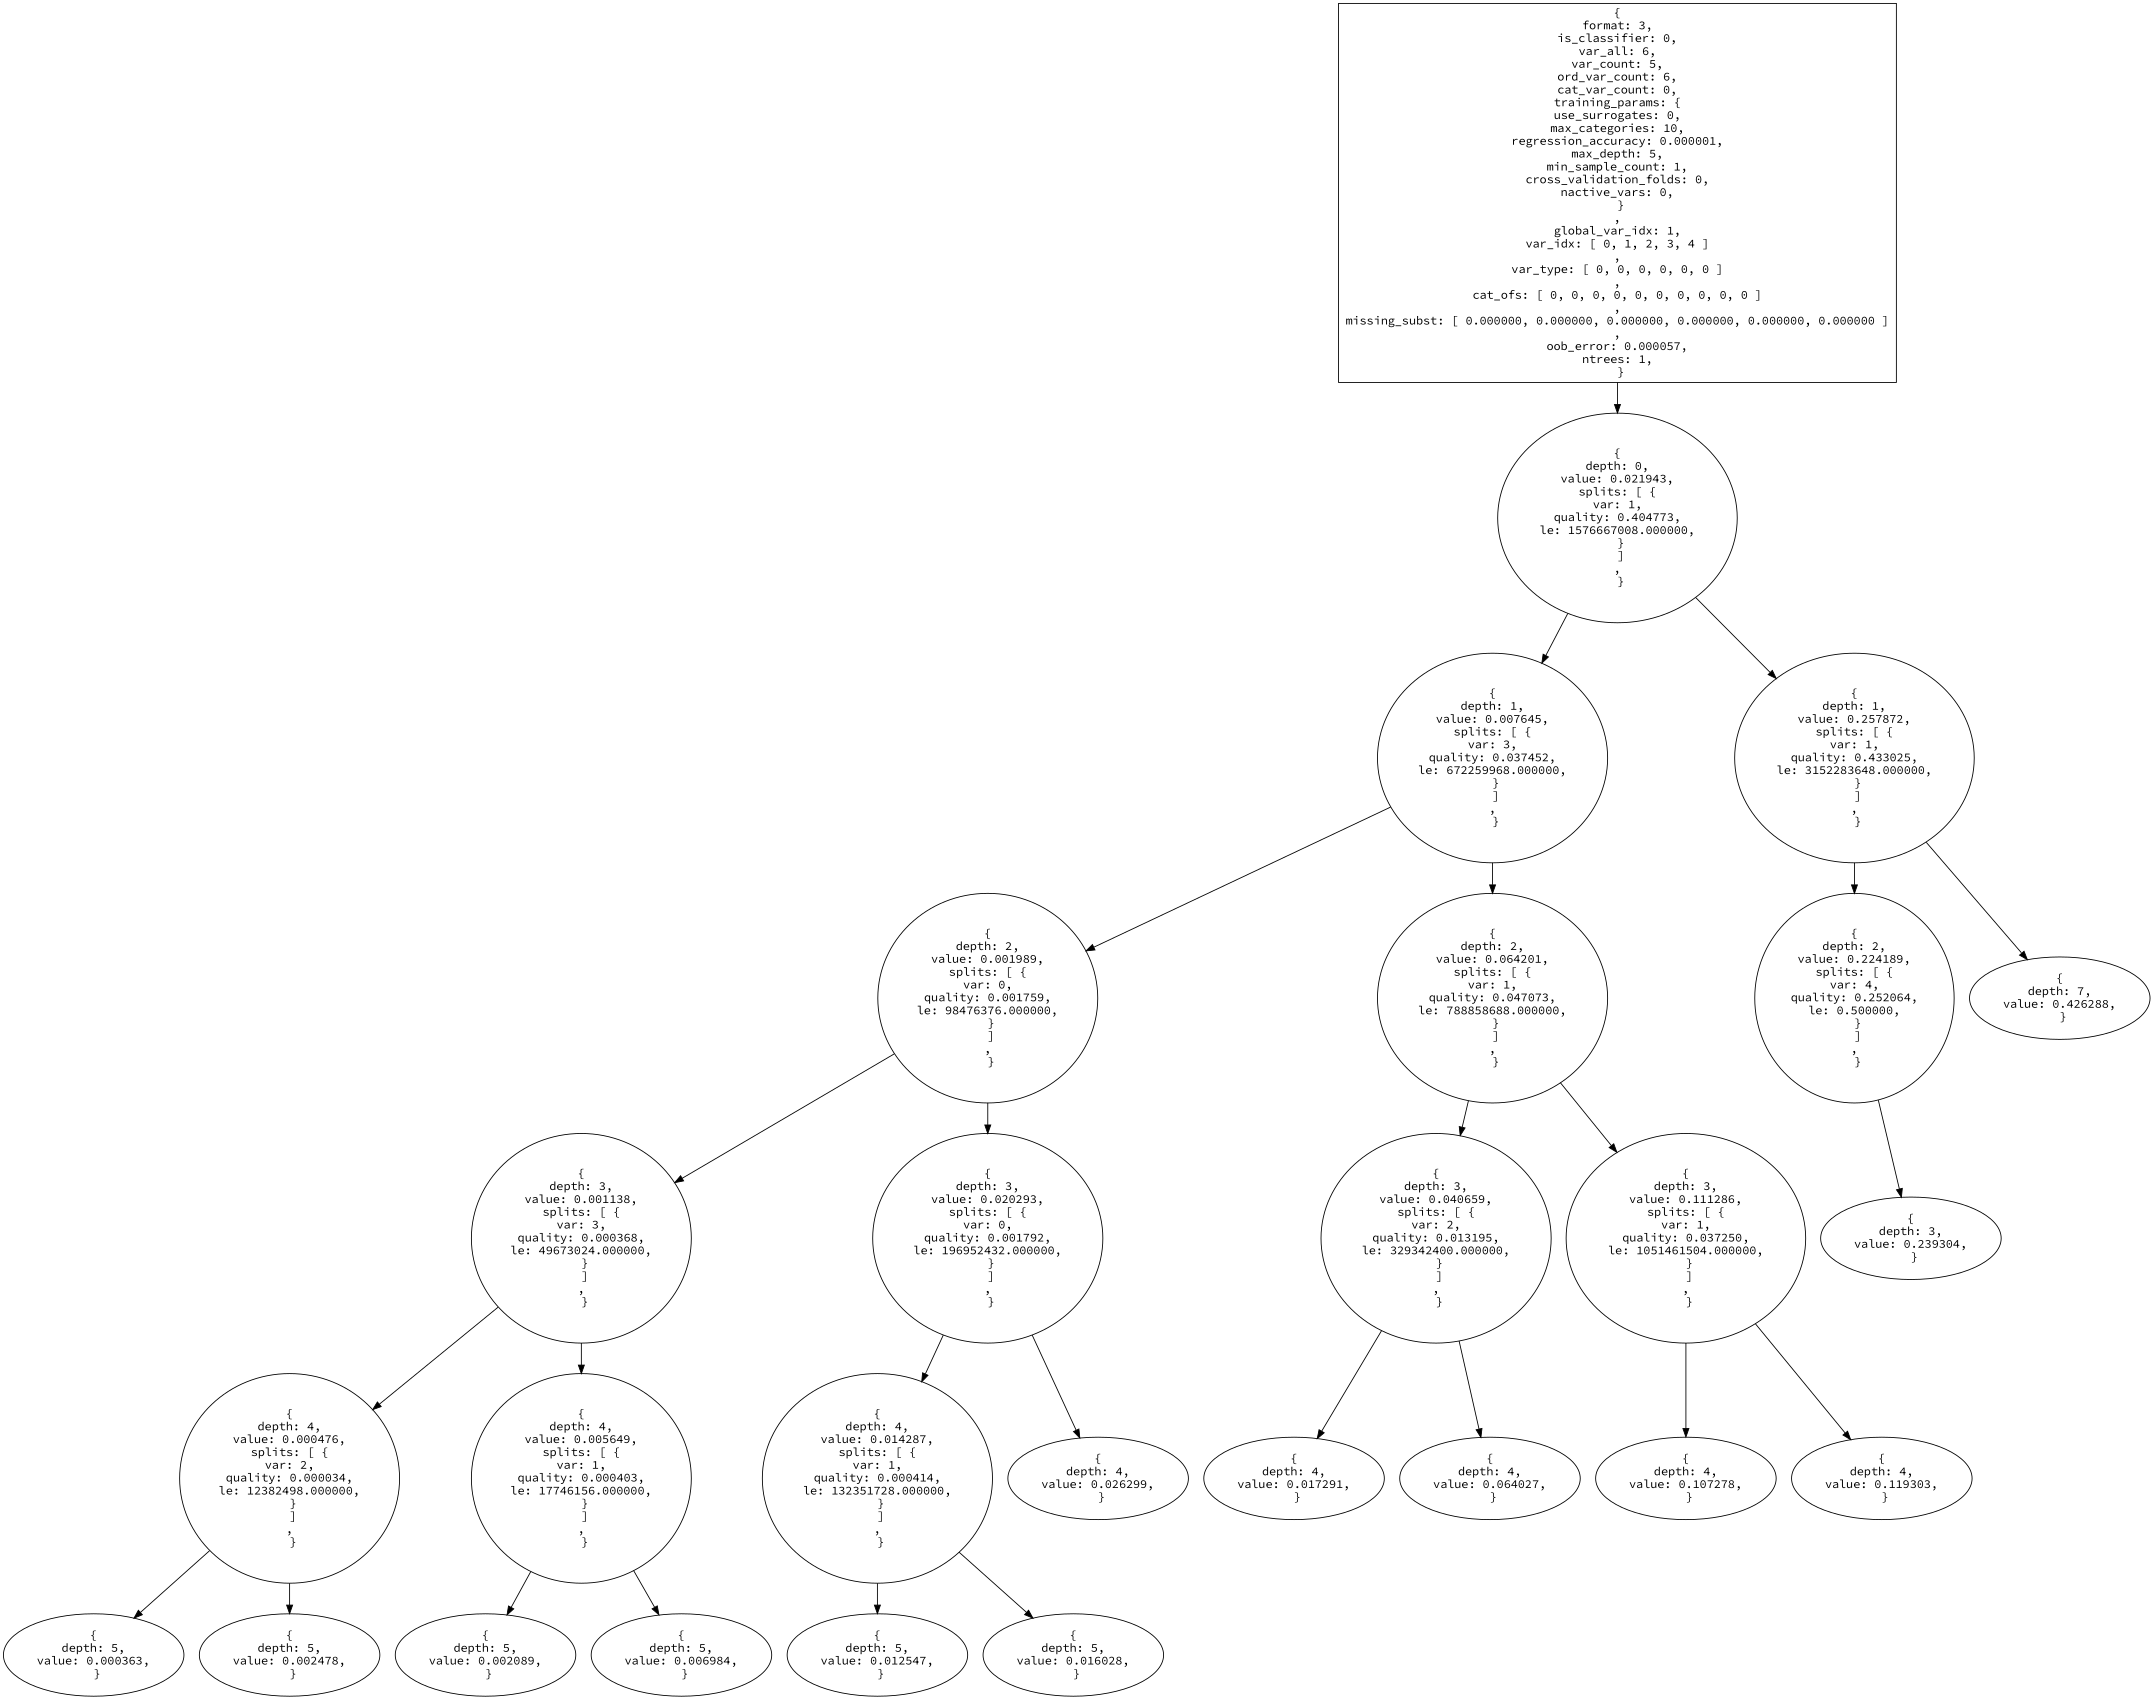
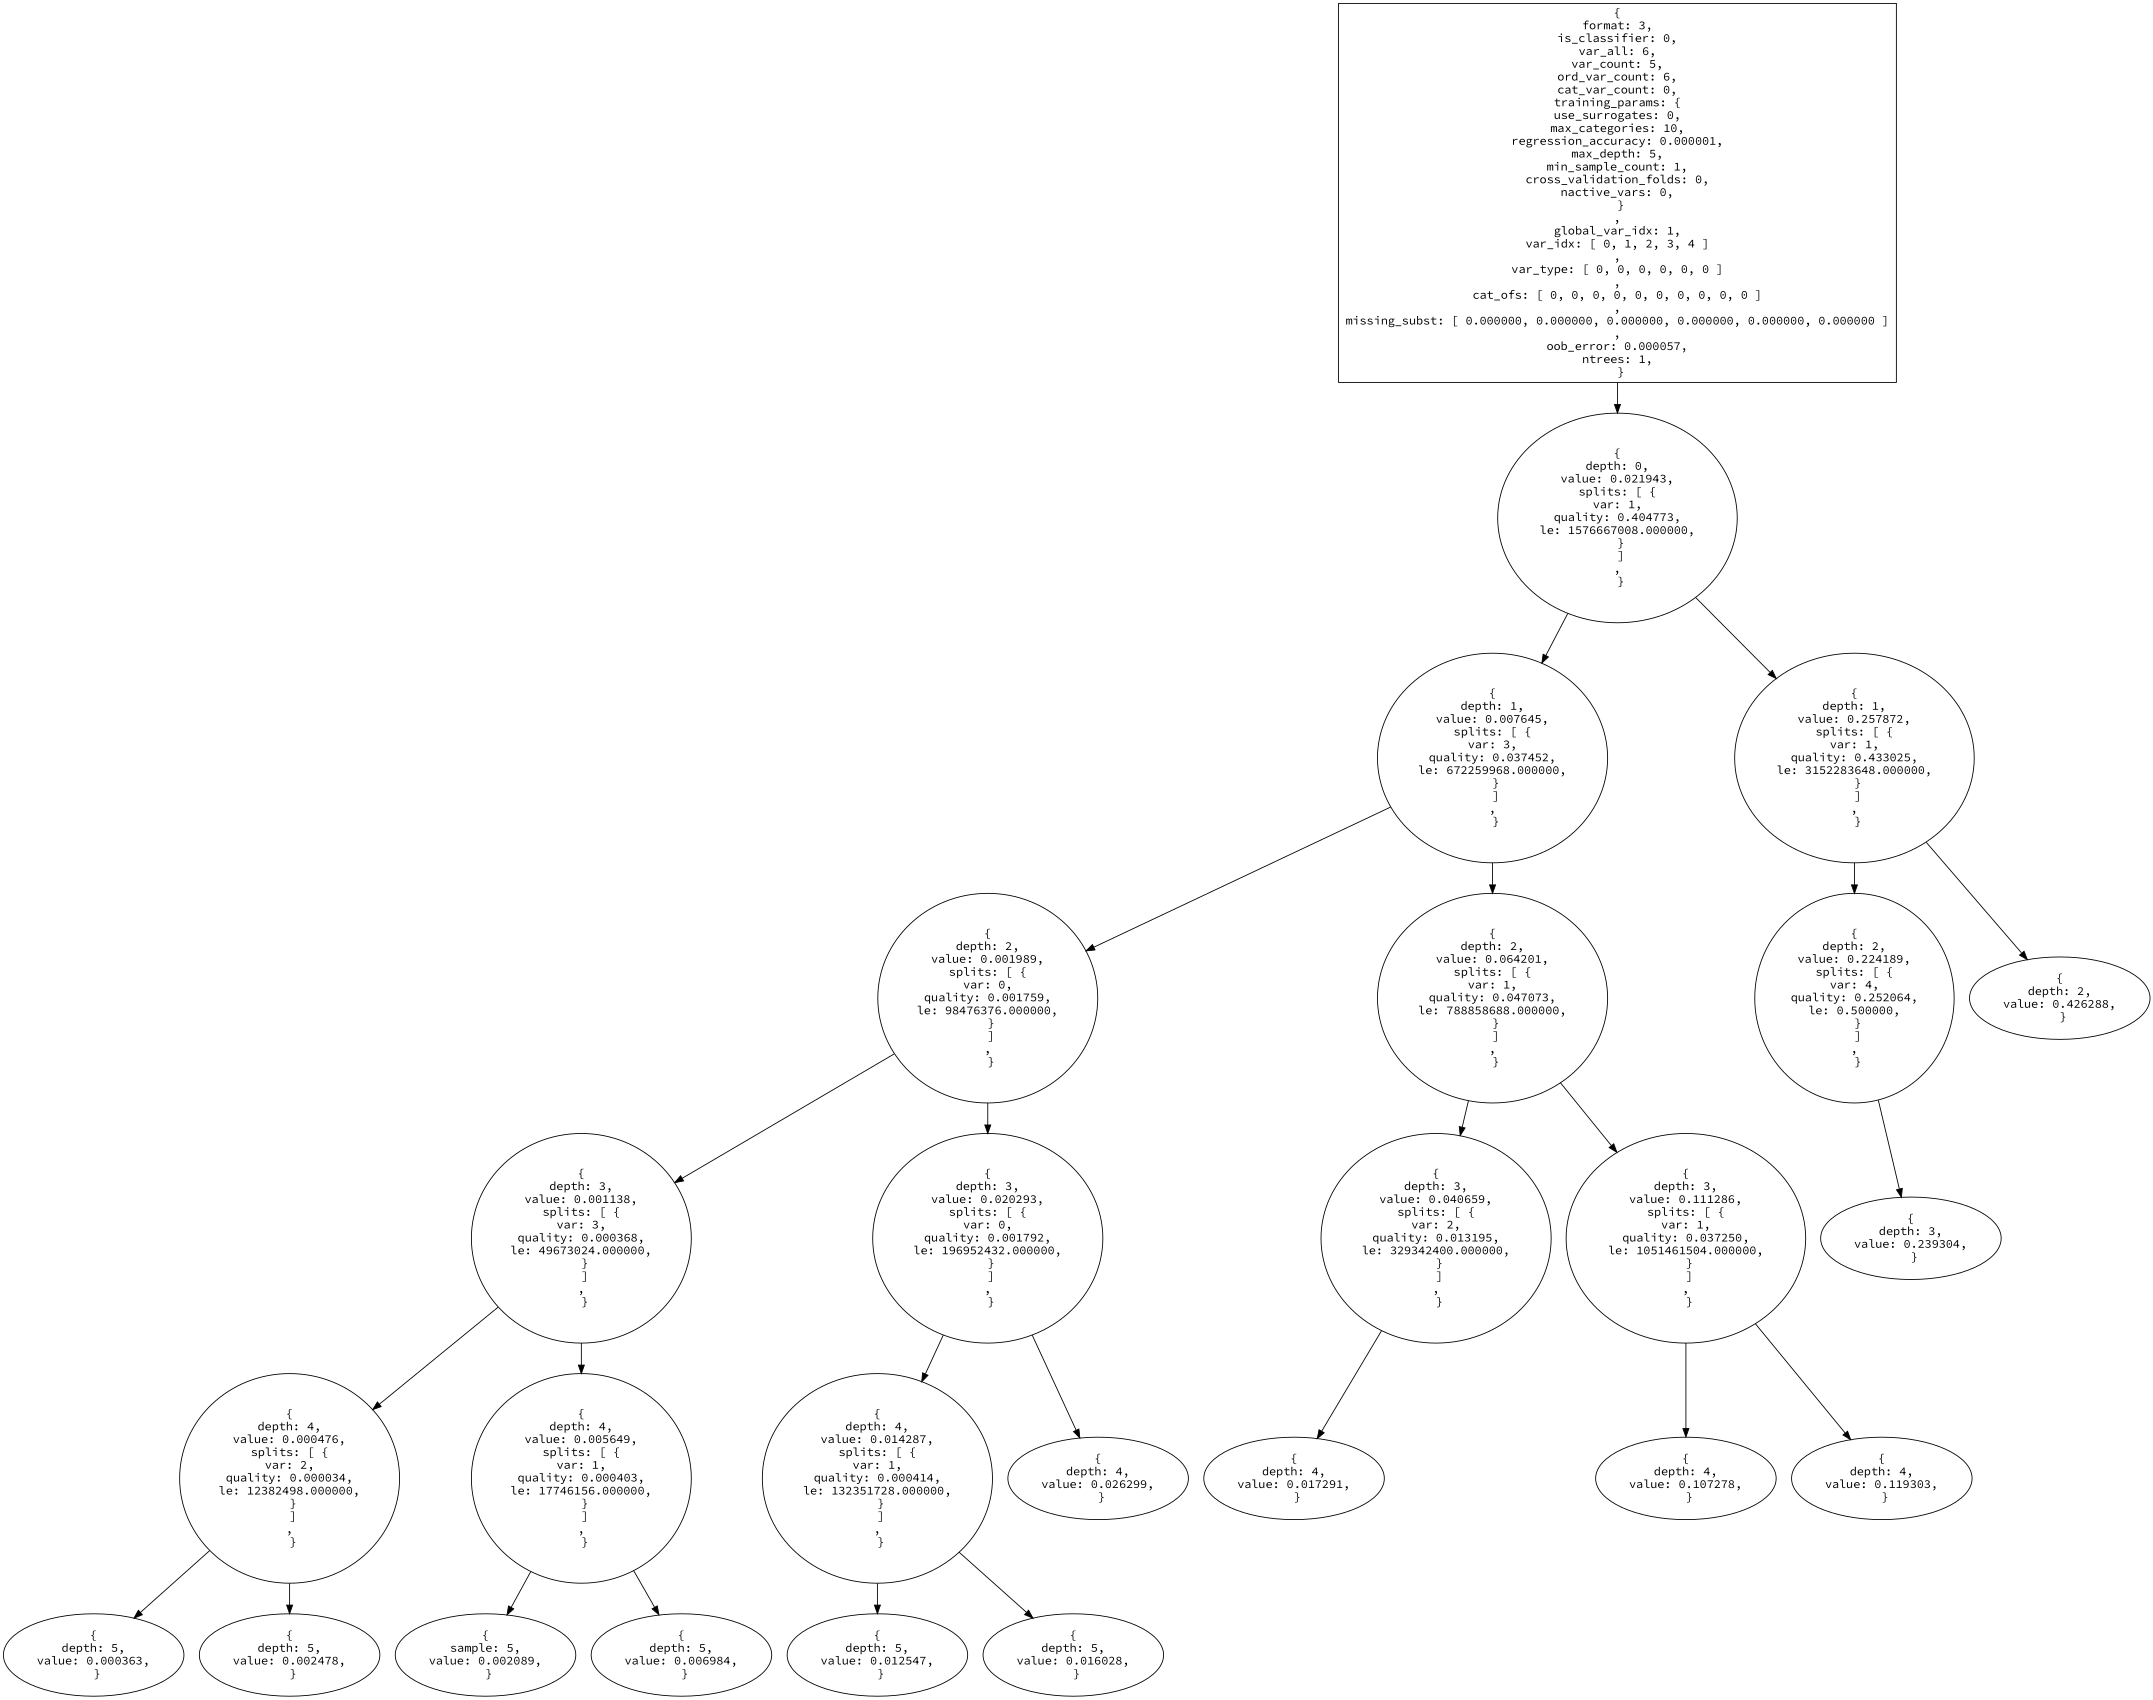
(2060, 998) -> (2060, 998)
(1490, 1478) -> none
(486, 1655) -> (486, 1655)
